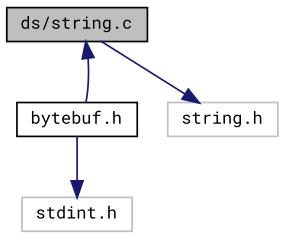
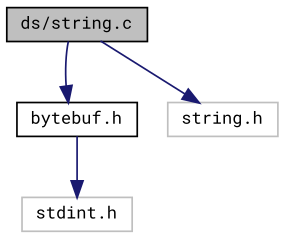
(88, 81) -> (66, 64)
